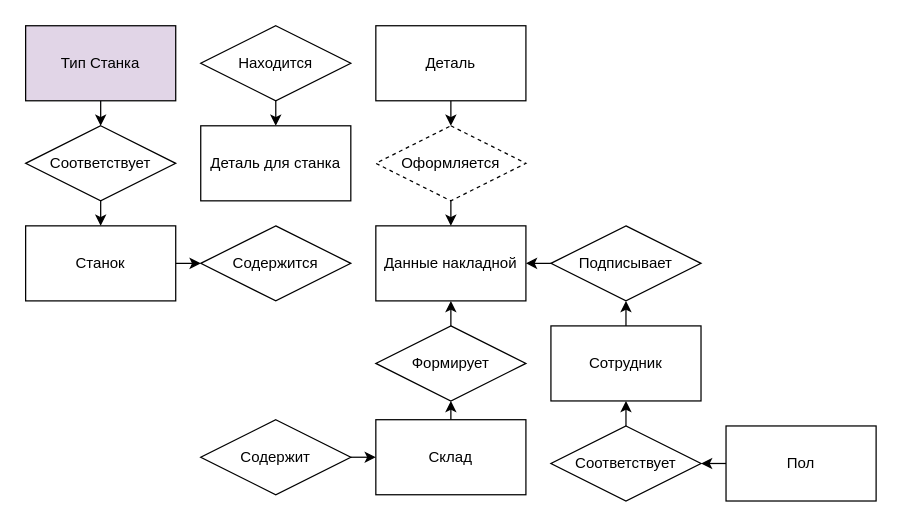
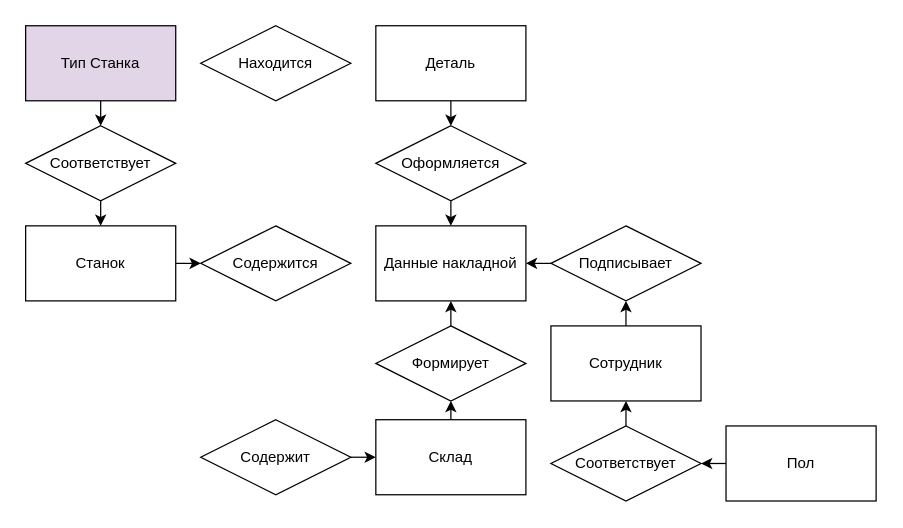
(276, 109) -> none
(276, 163) -> none
(451, 163) -> (451, 163)
